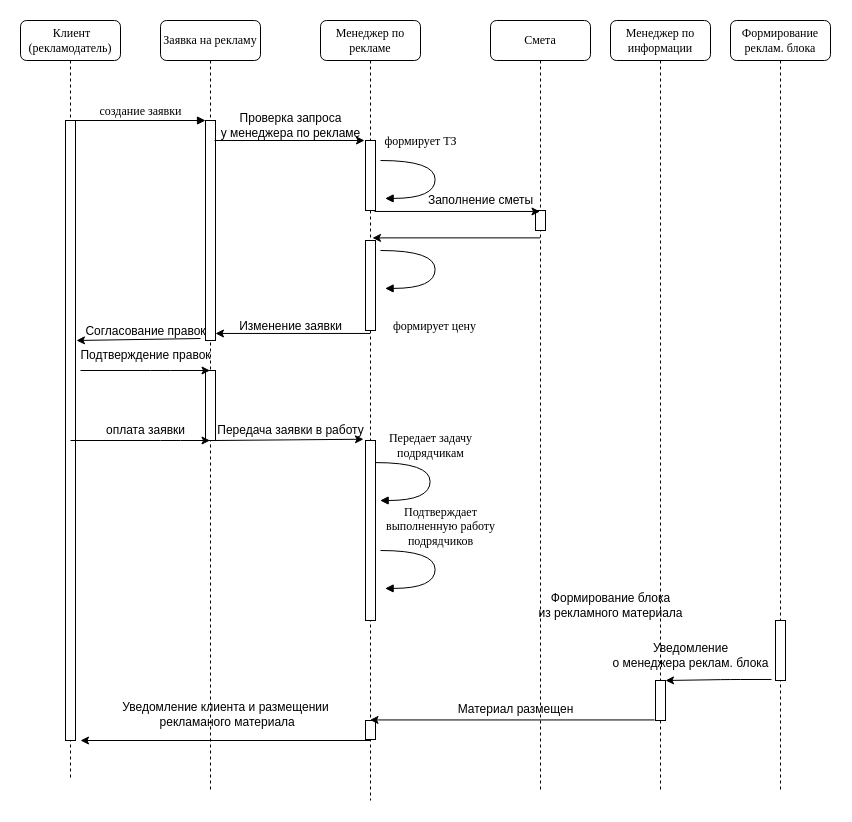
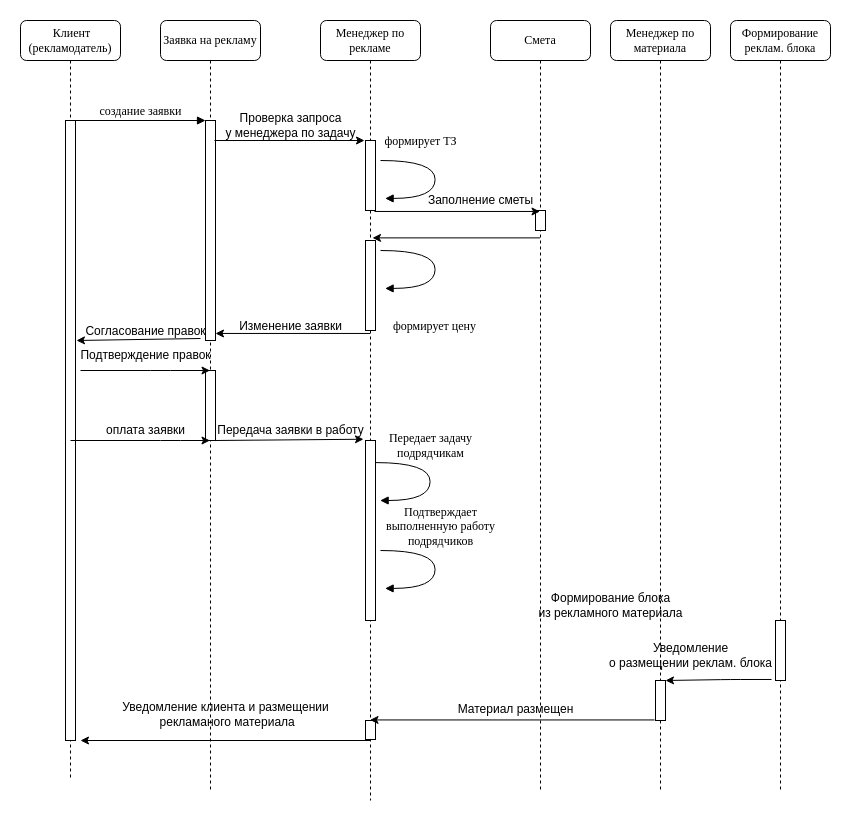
(661, 41) -> (661, 41)
(291, 126) -> (291, 126)
(691, 656) -> (691, 656)
